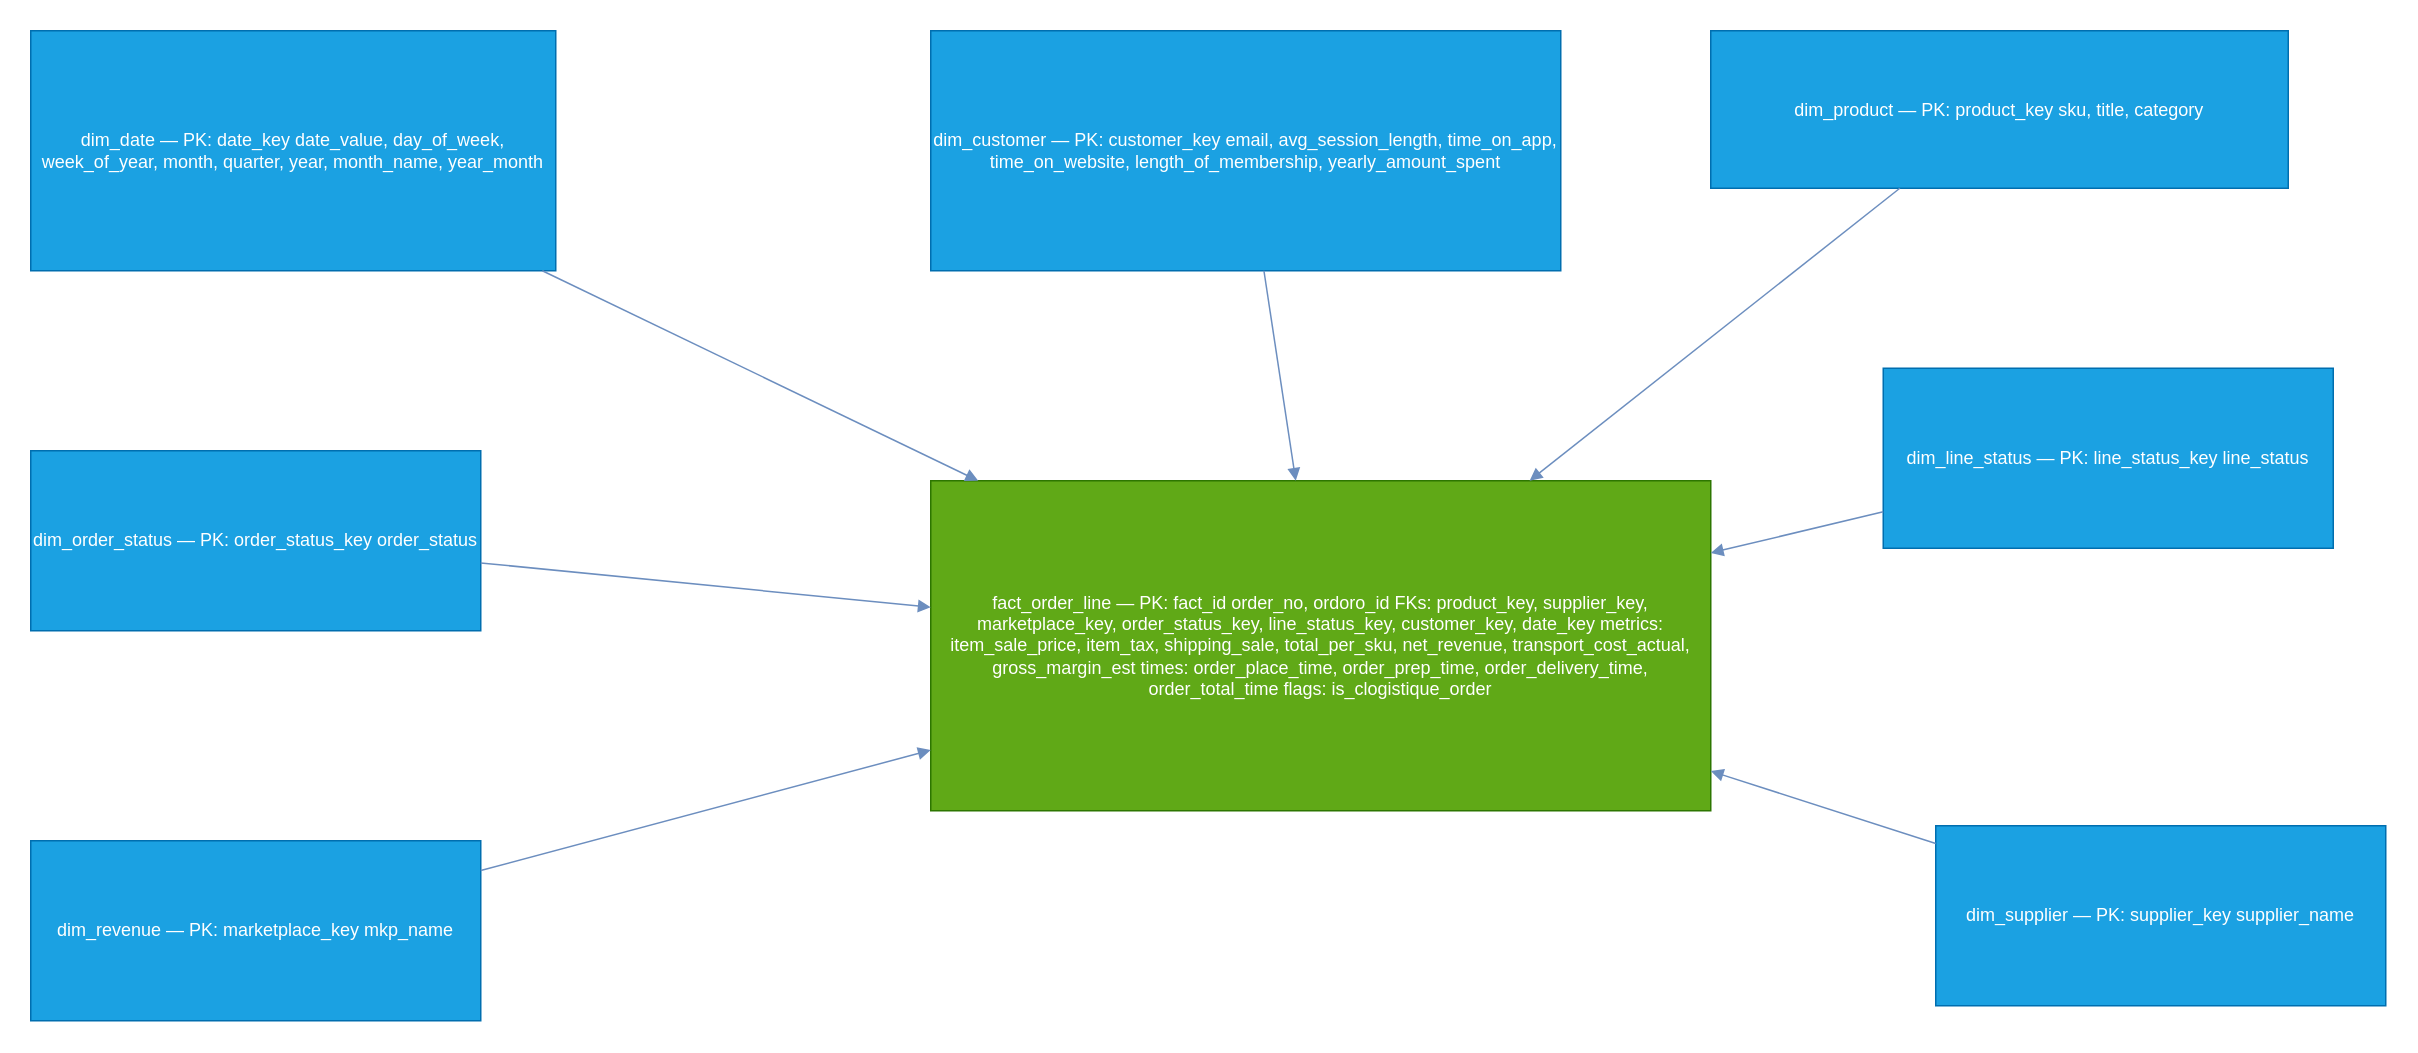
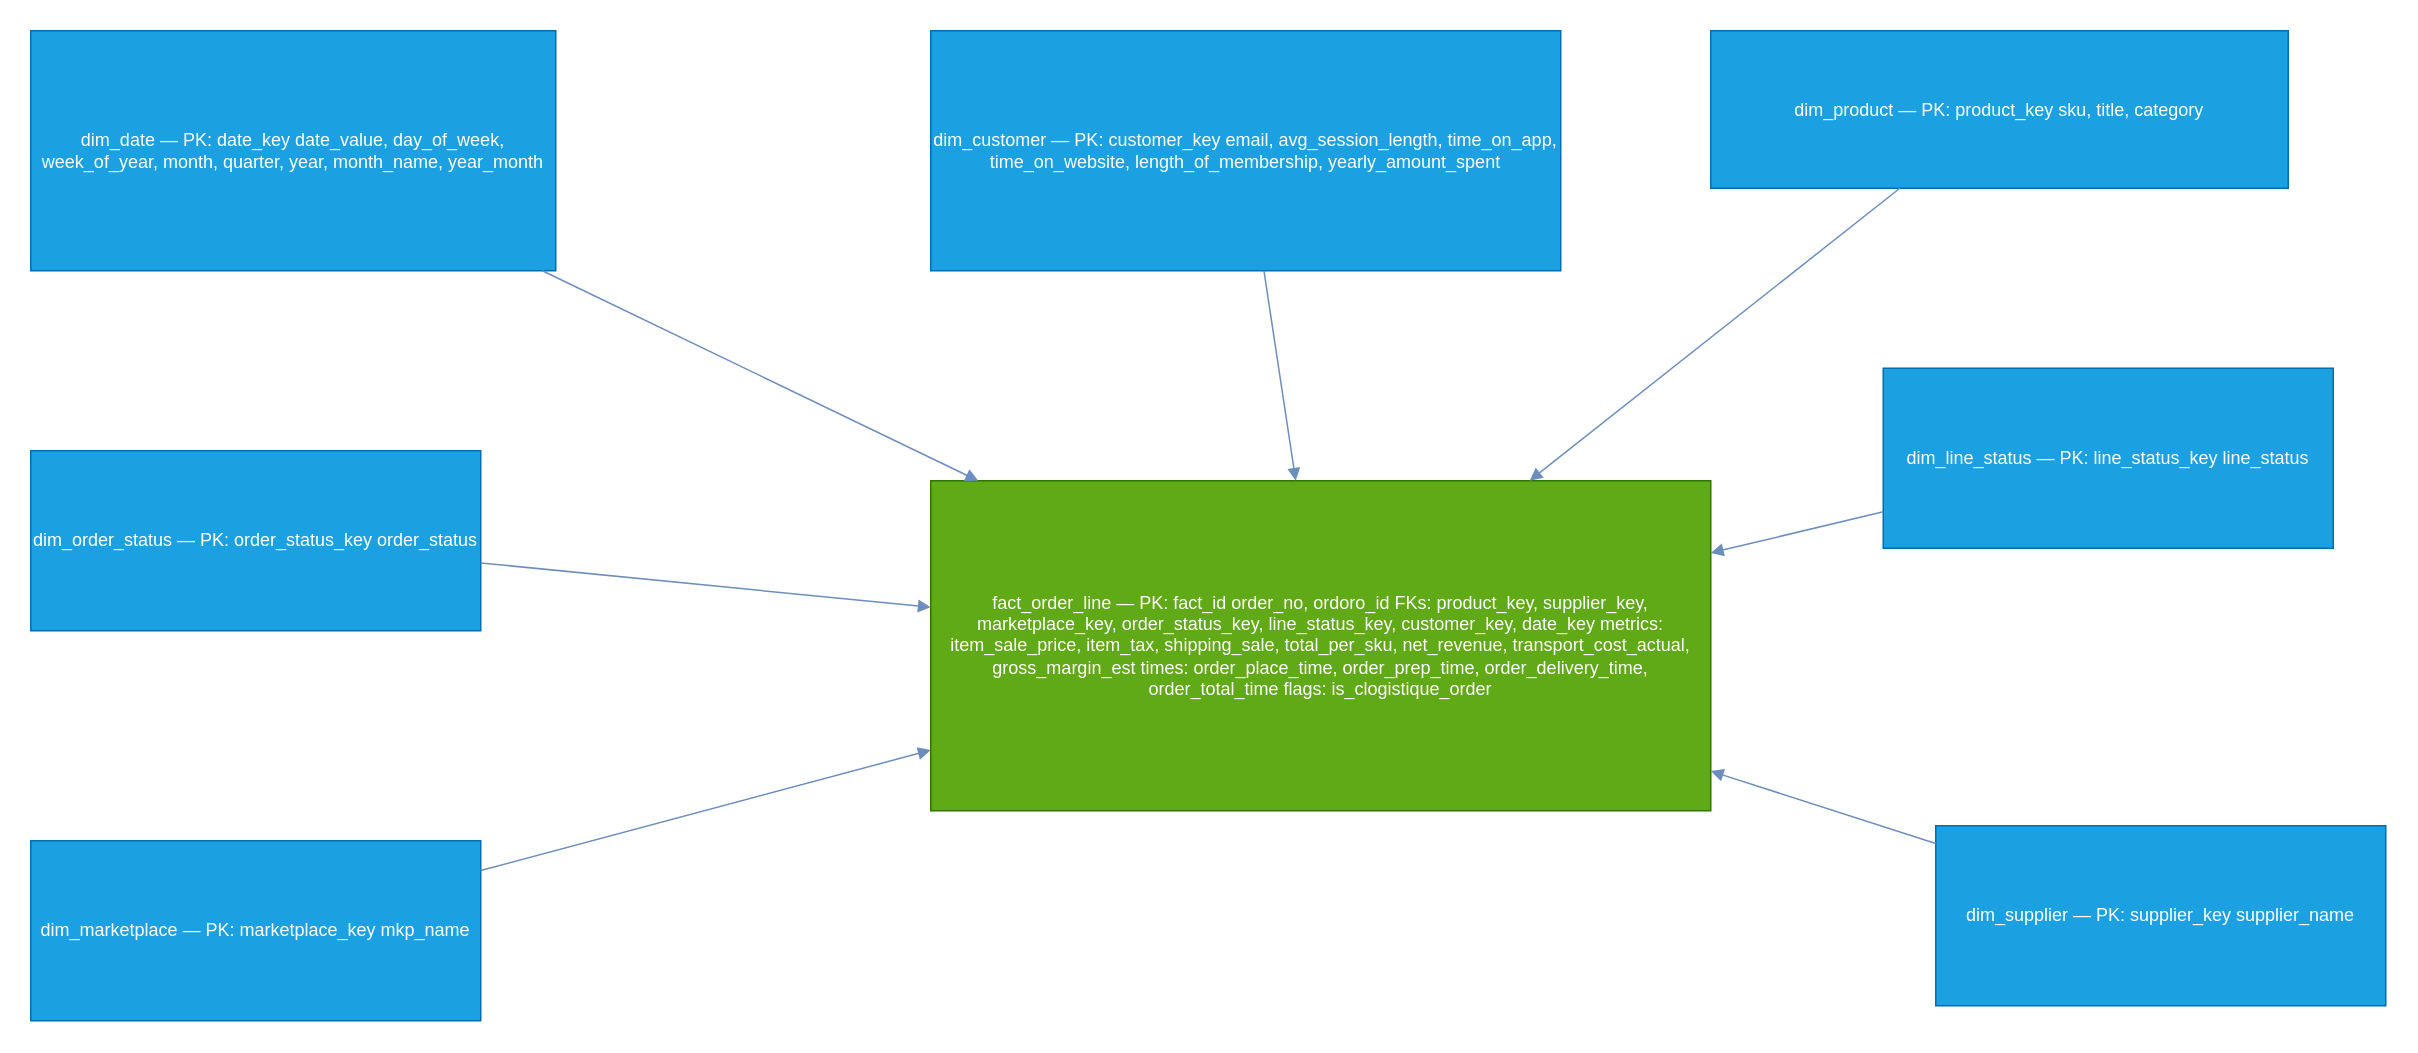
(256, 931) -> (256, 931)
